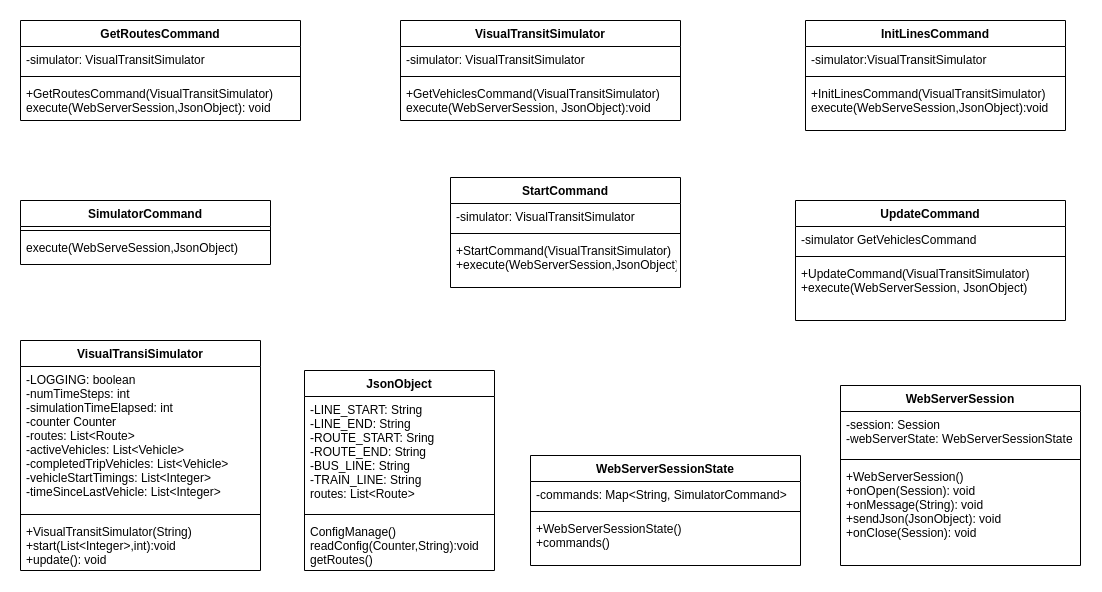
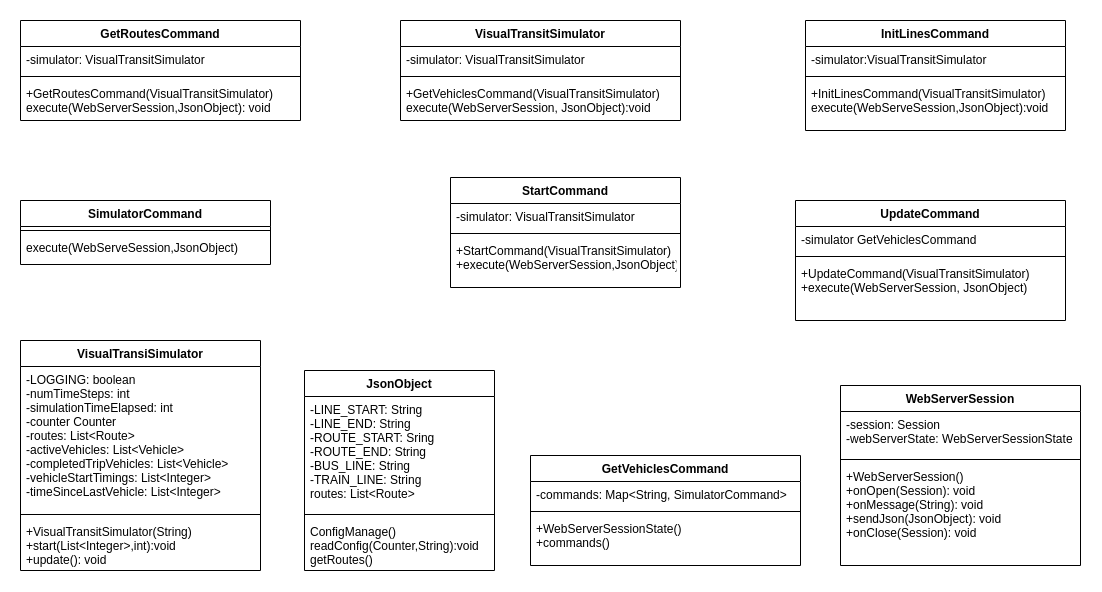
(665, 469) -> (665, 469)
